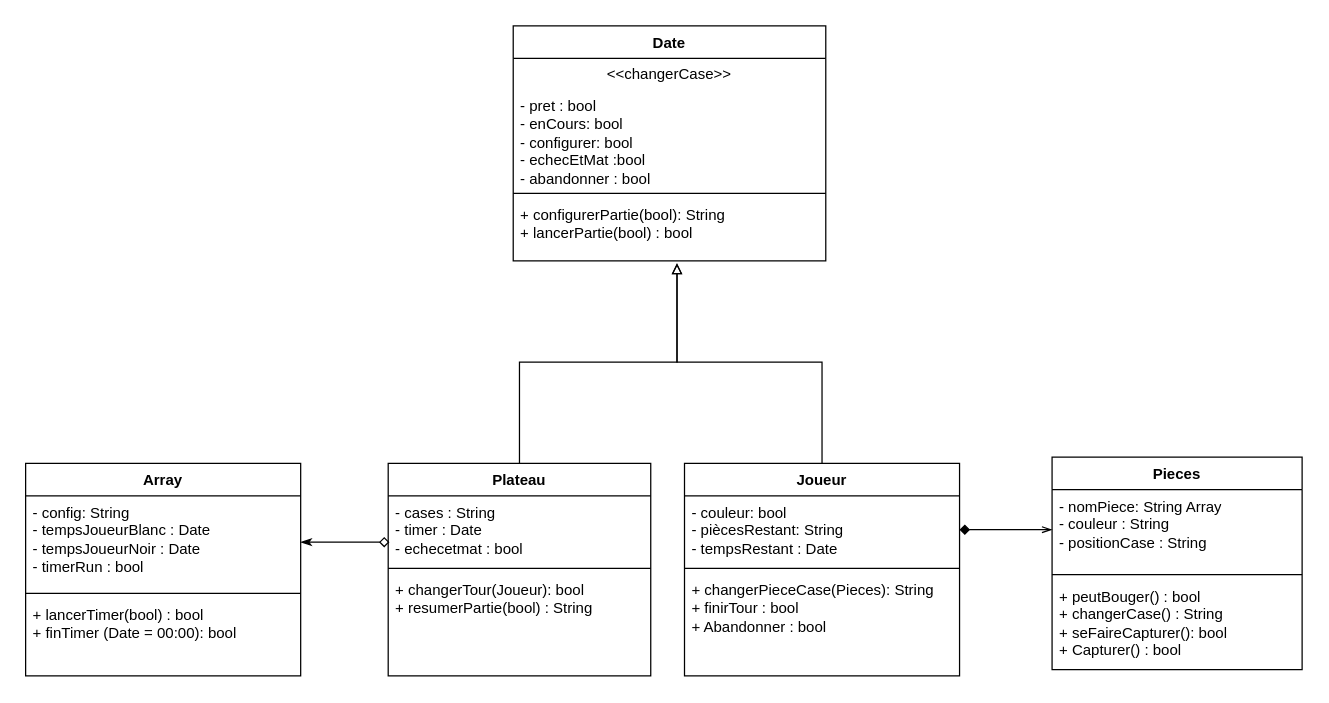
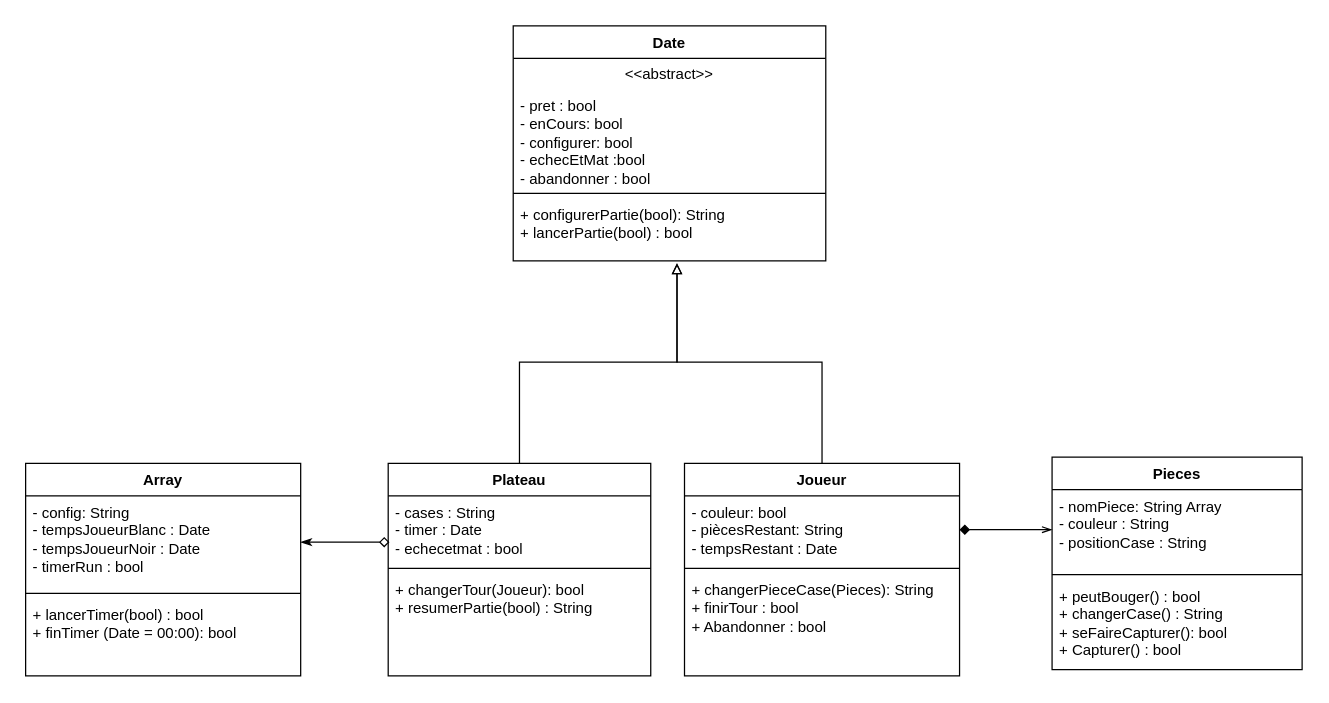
(669, 74) -> (669, 74)
